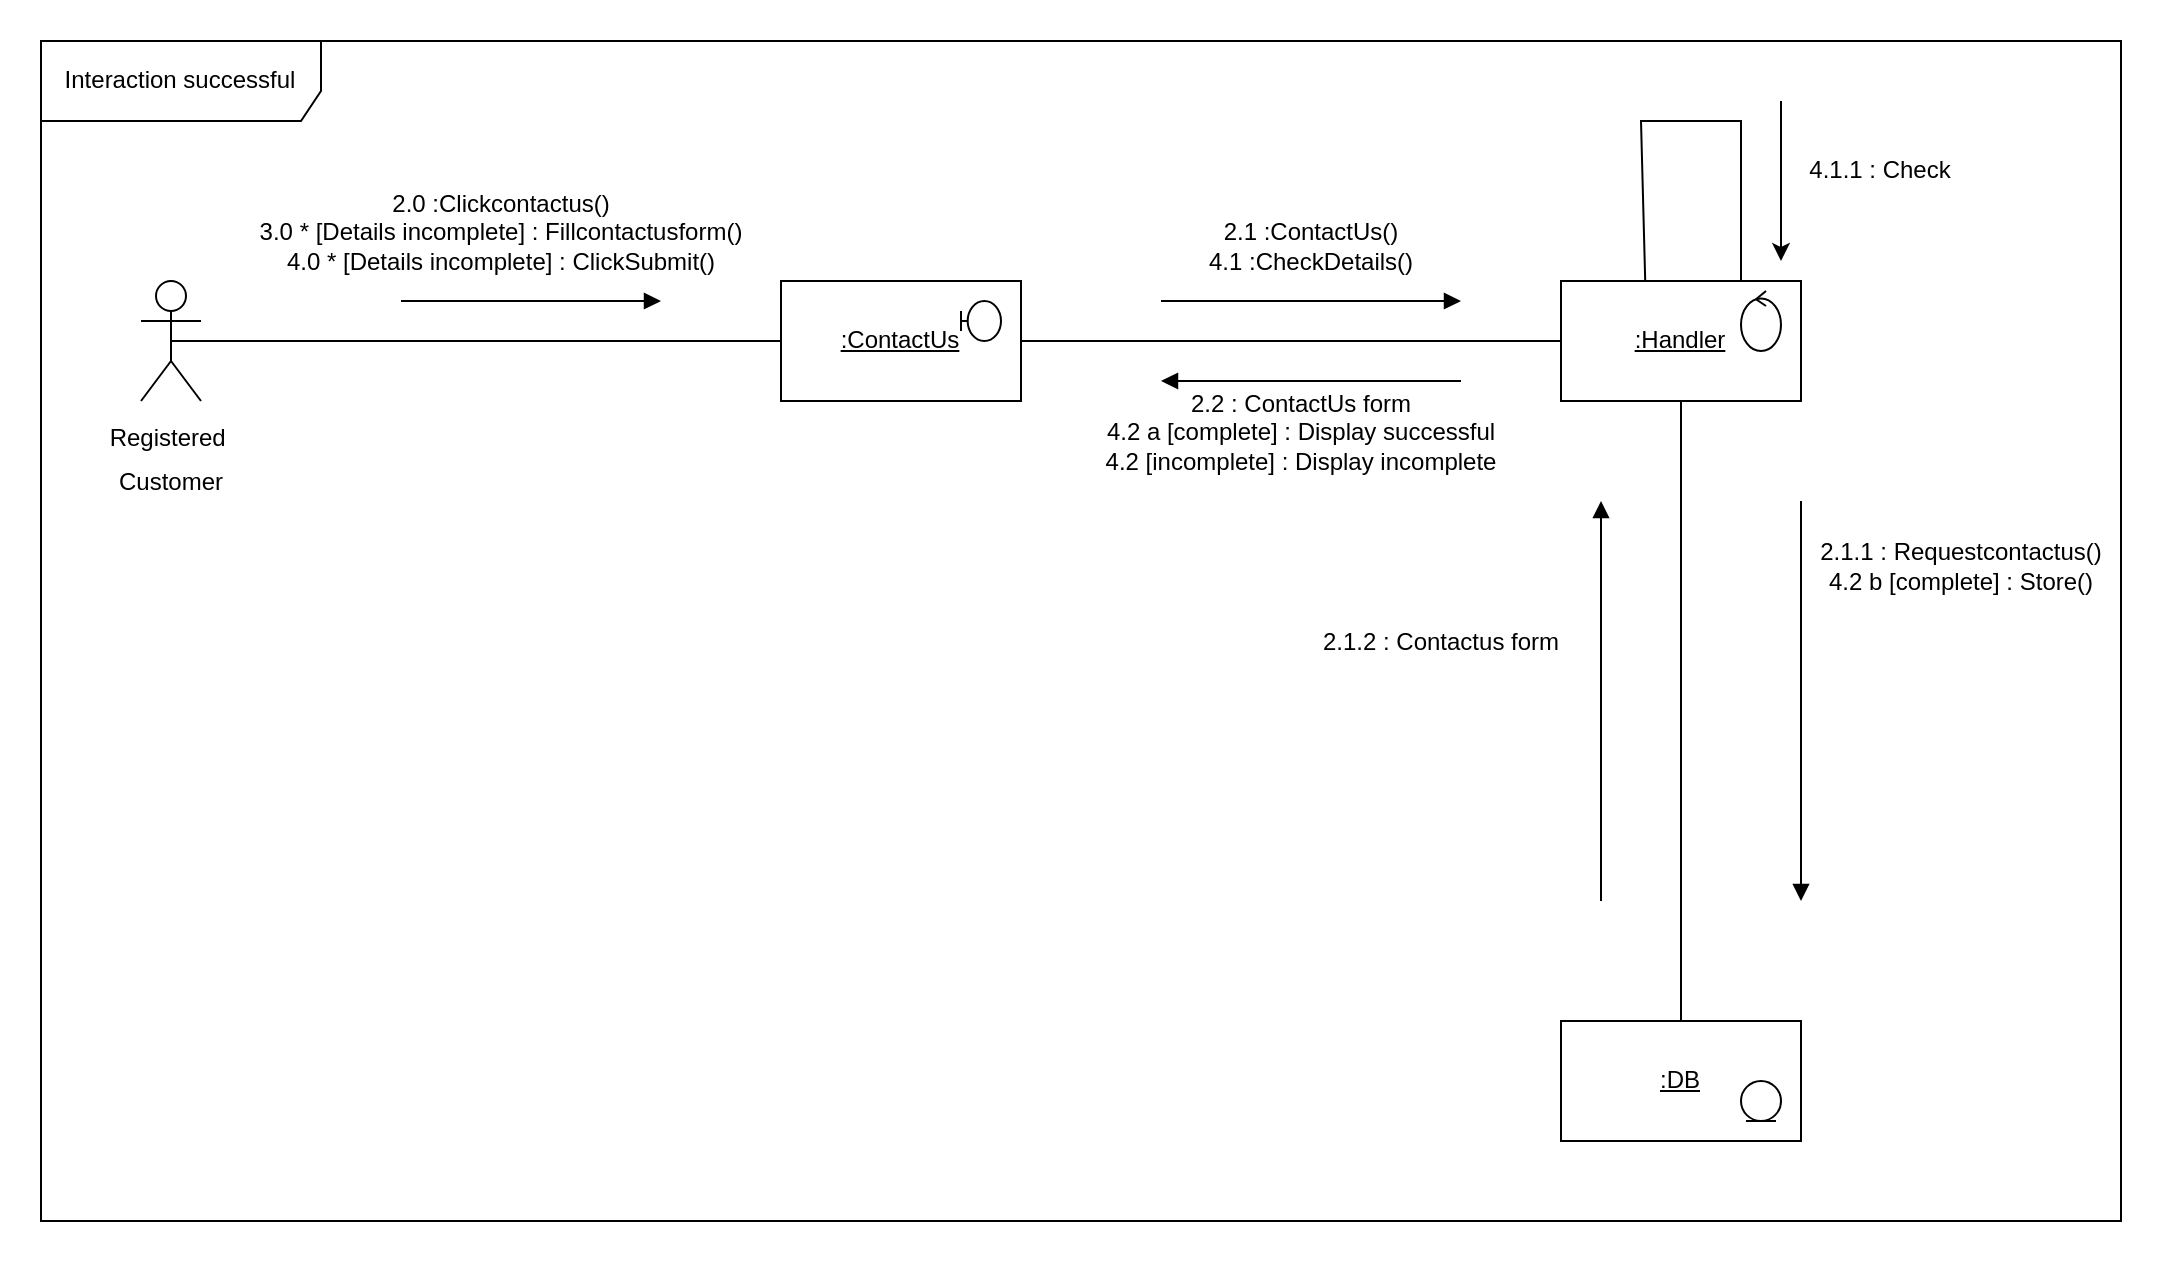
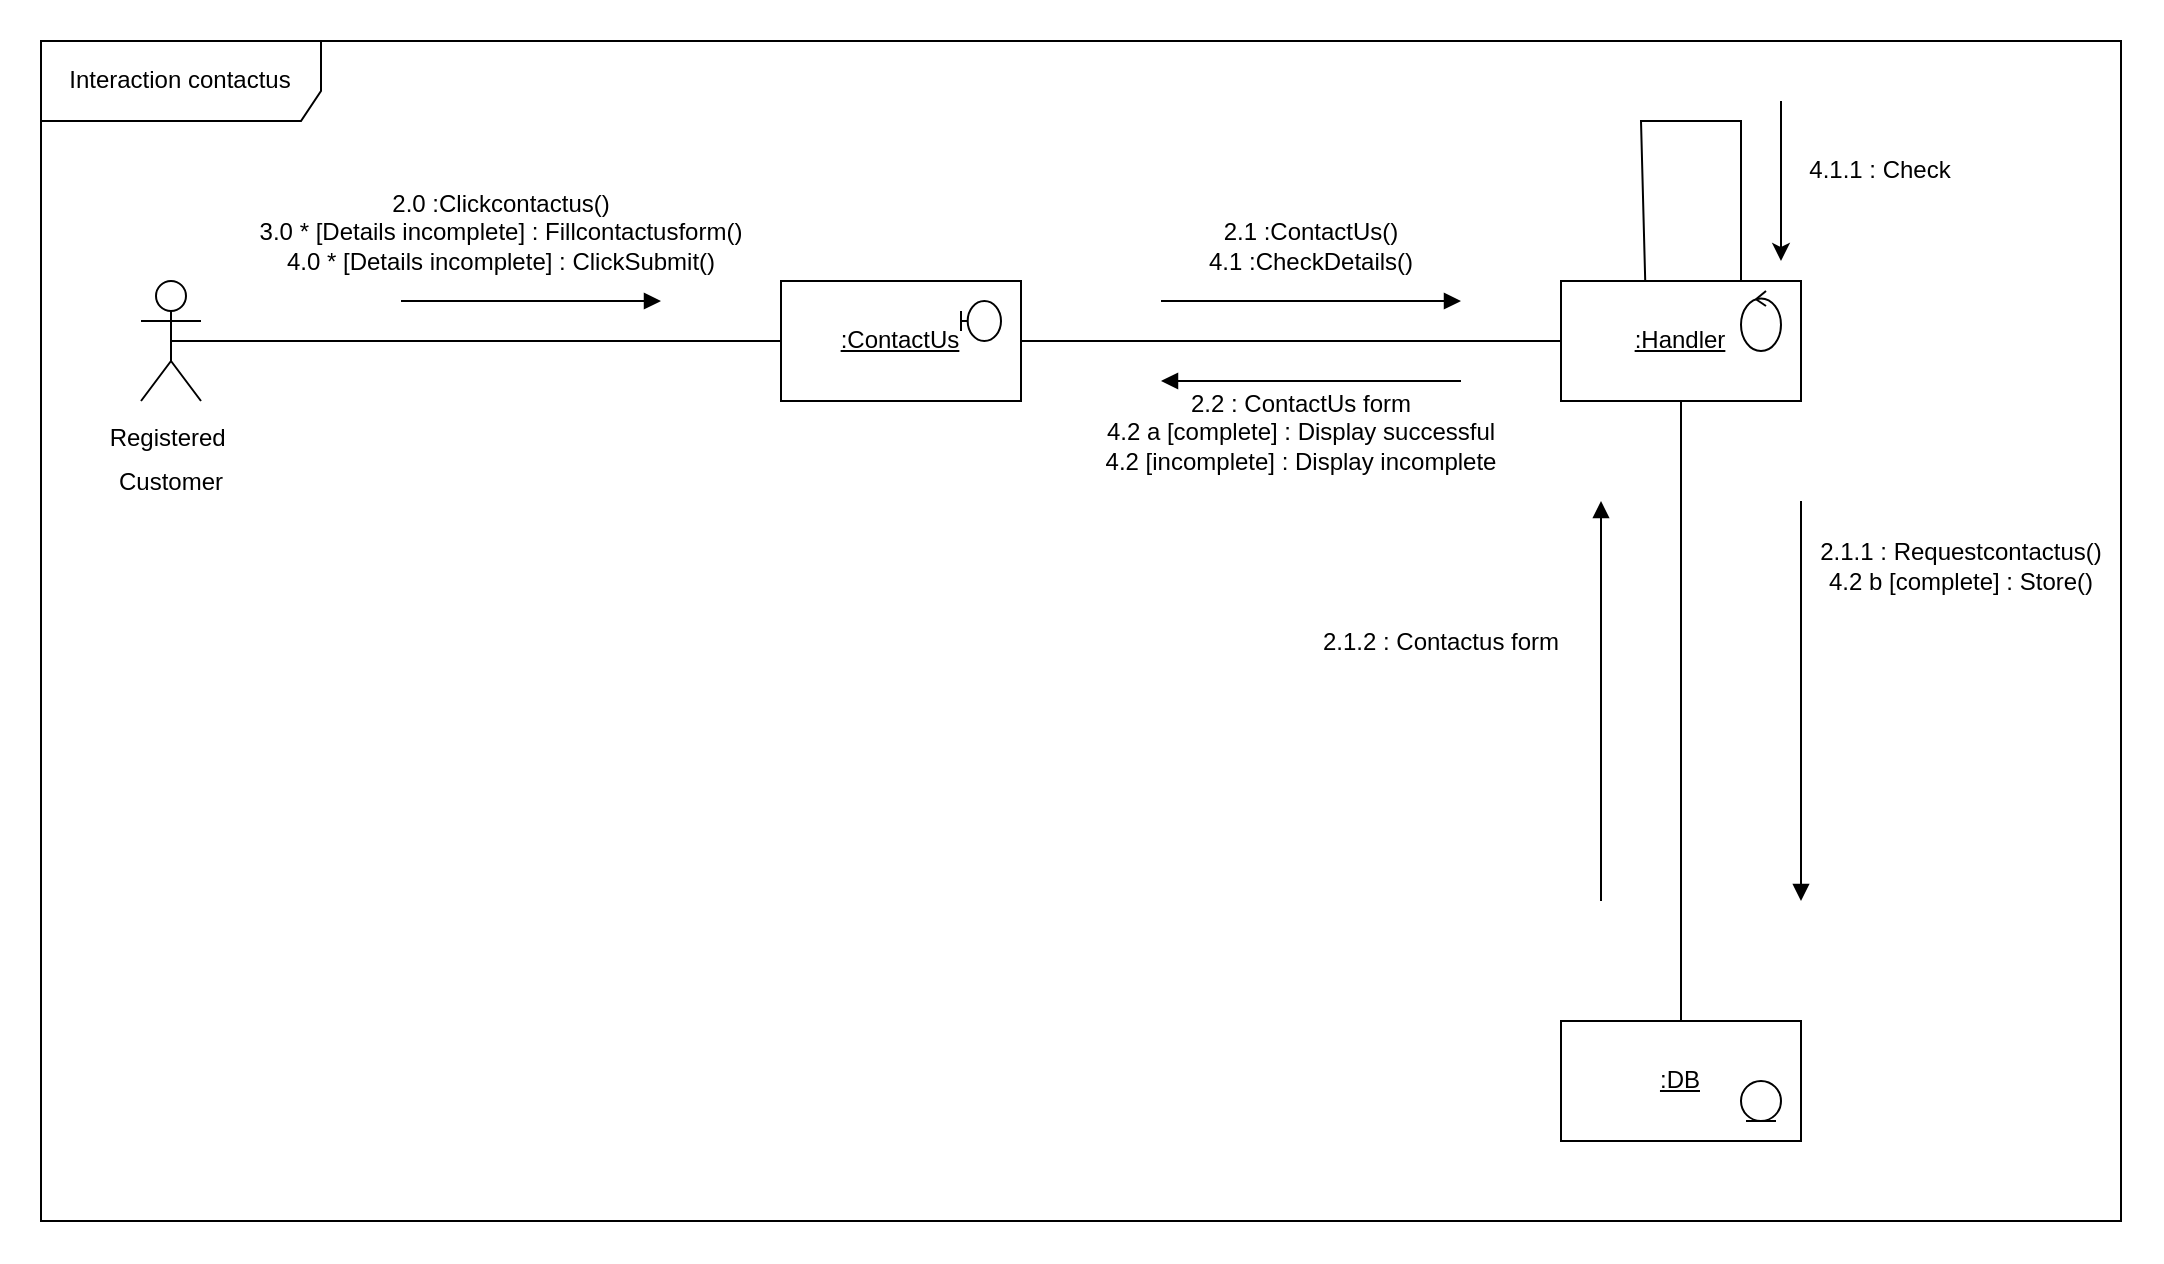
(181, 81) -> (181, 81)
